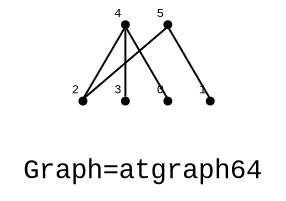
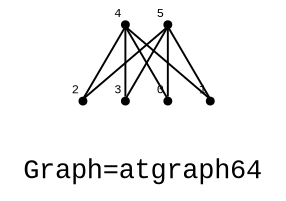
none -> (168, 62)
none -> (180, 73)
none -> (139, 75)
